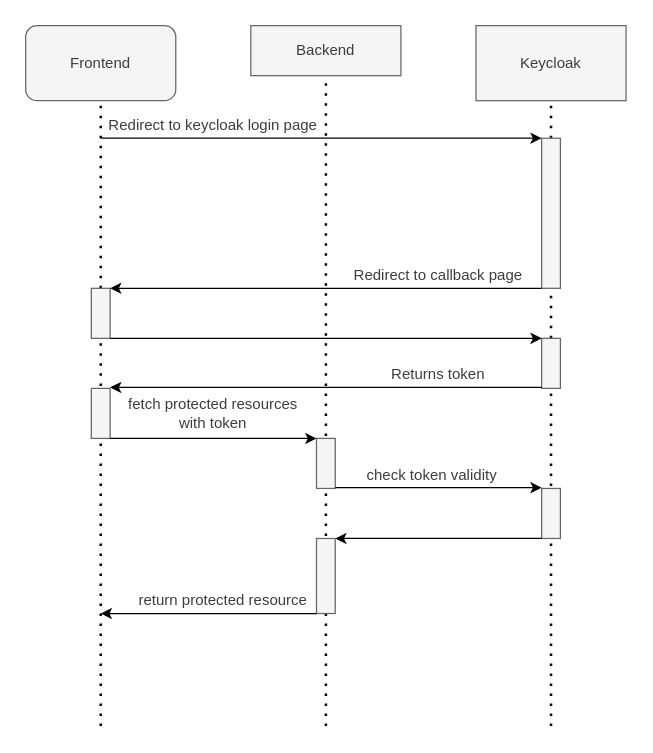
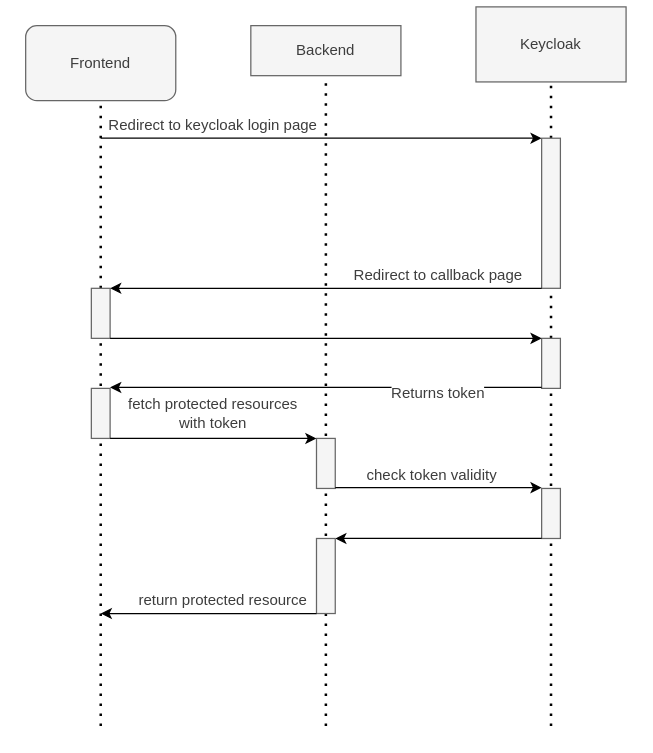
(551, 63) -> (551, 44)
(438, 375) -> (438, 393)
